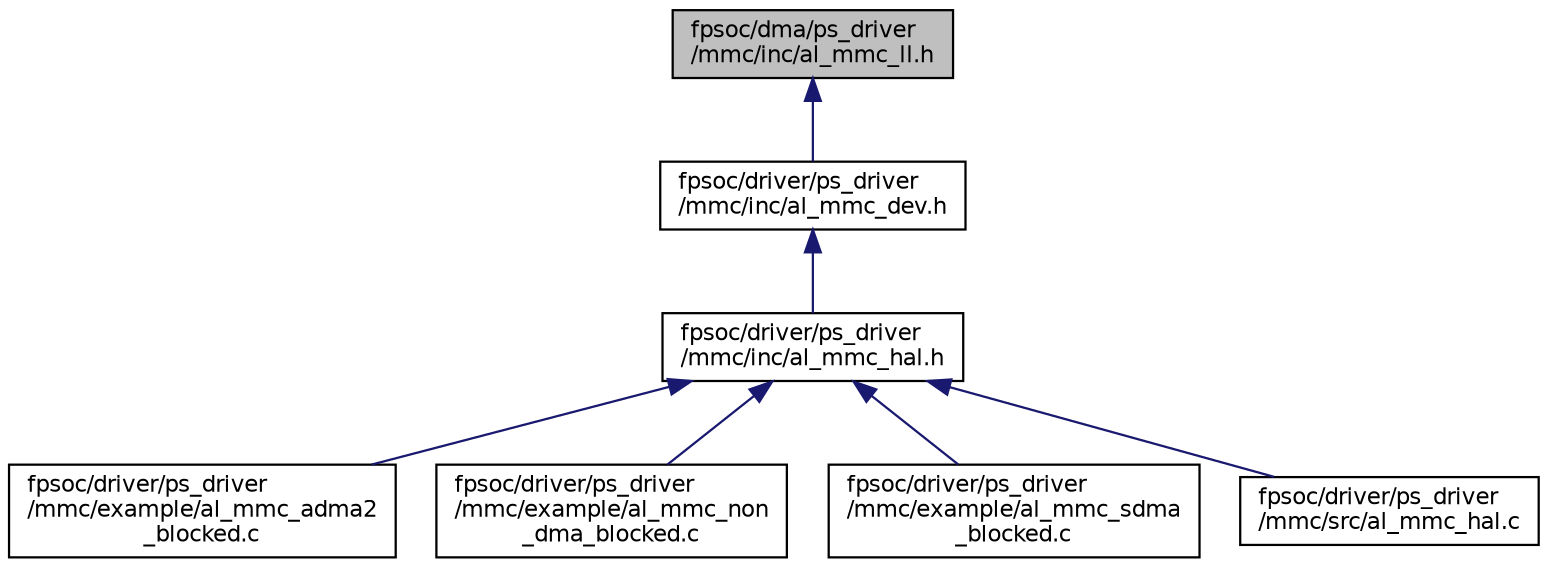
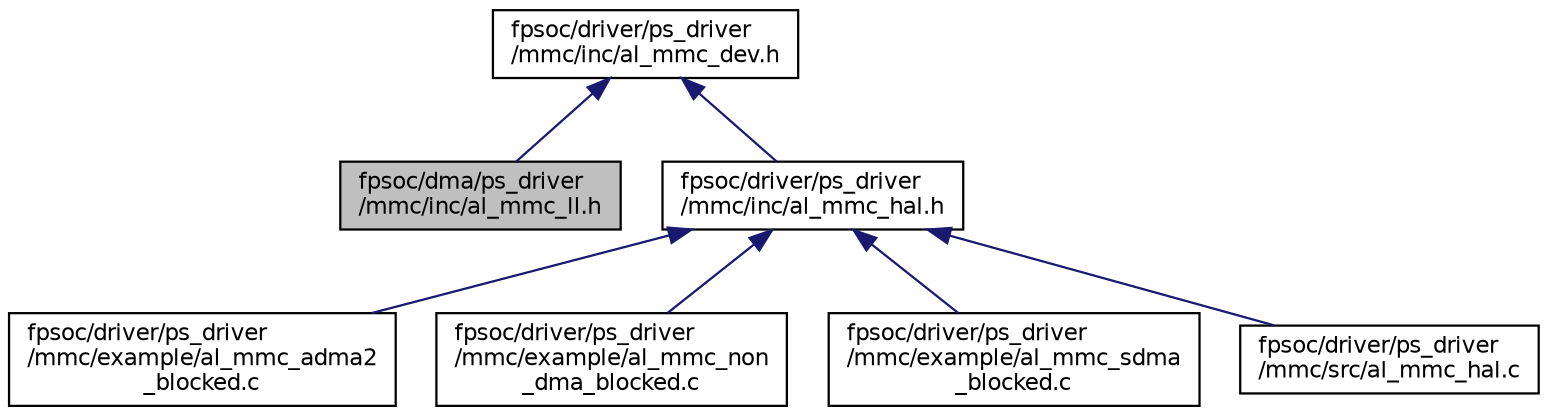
(813, 131) -> (554, 128)
